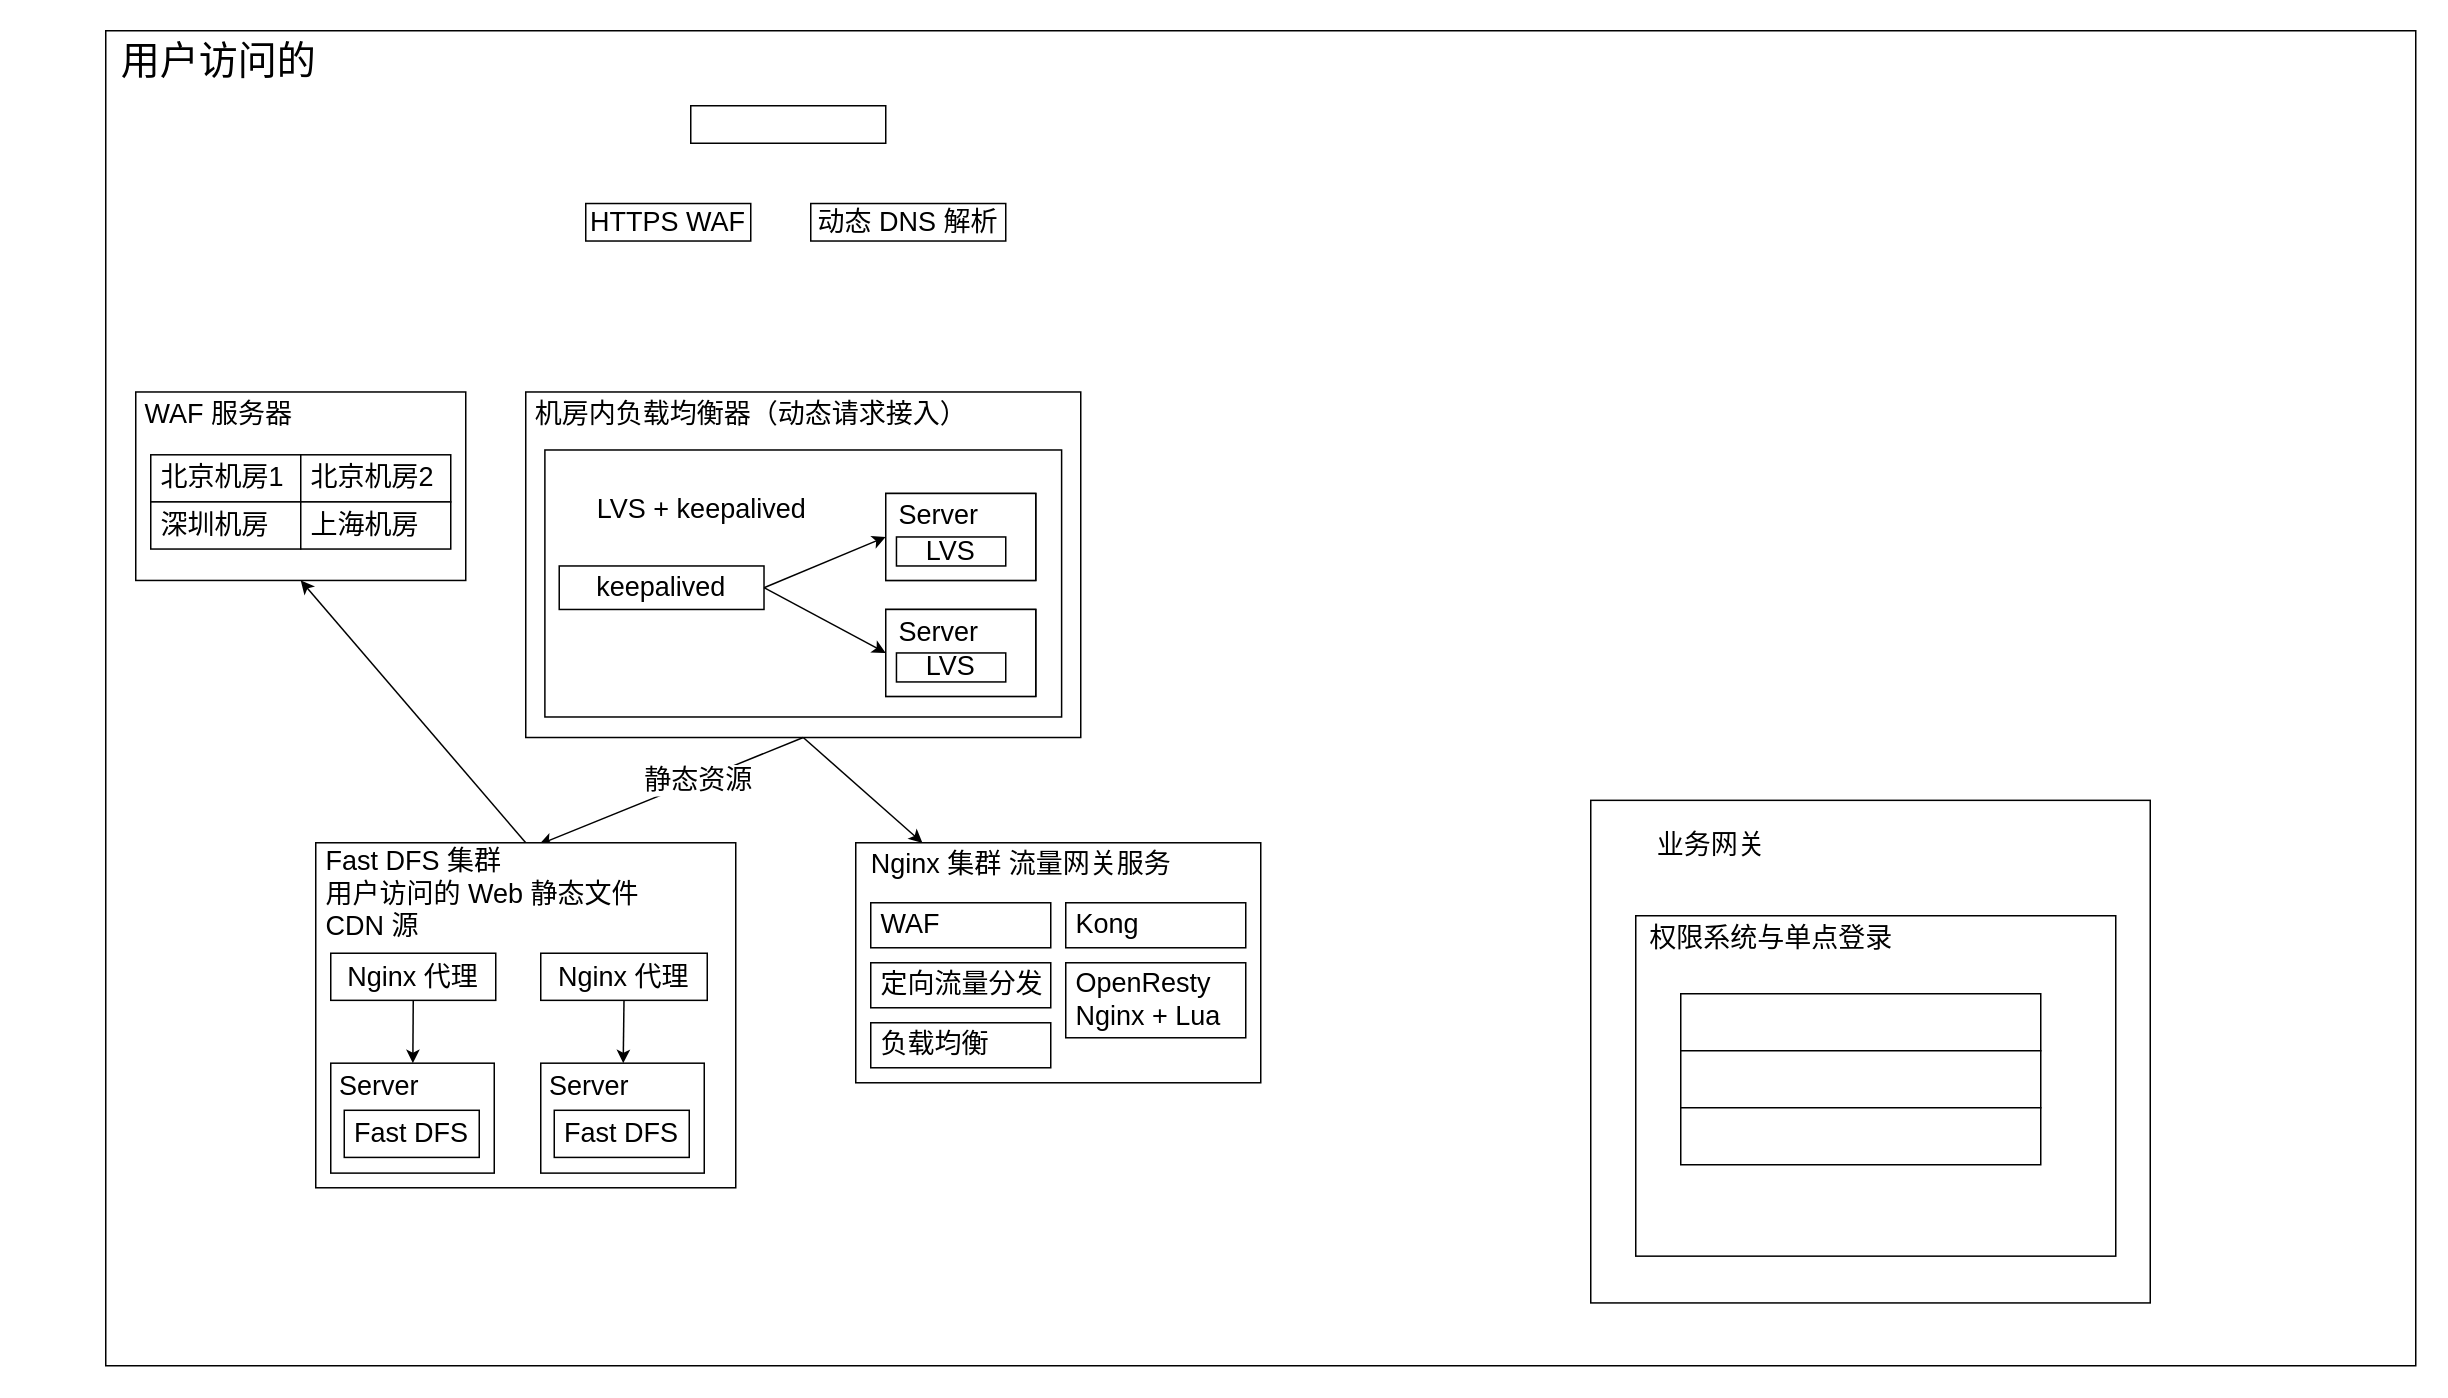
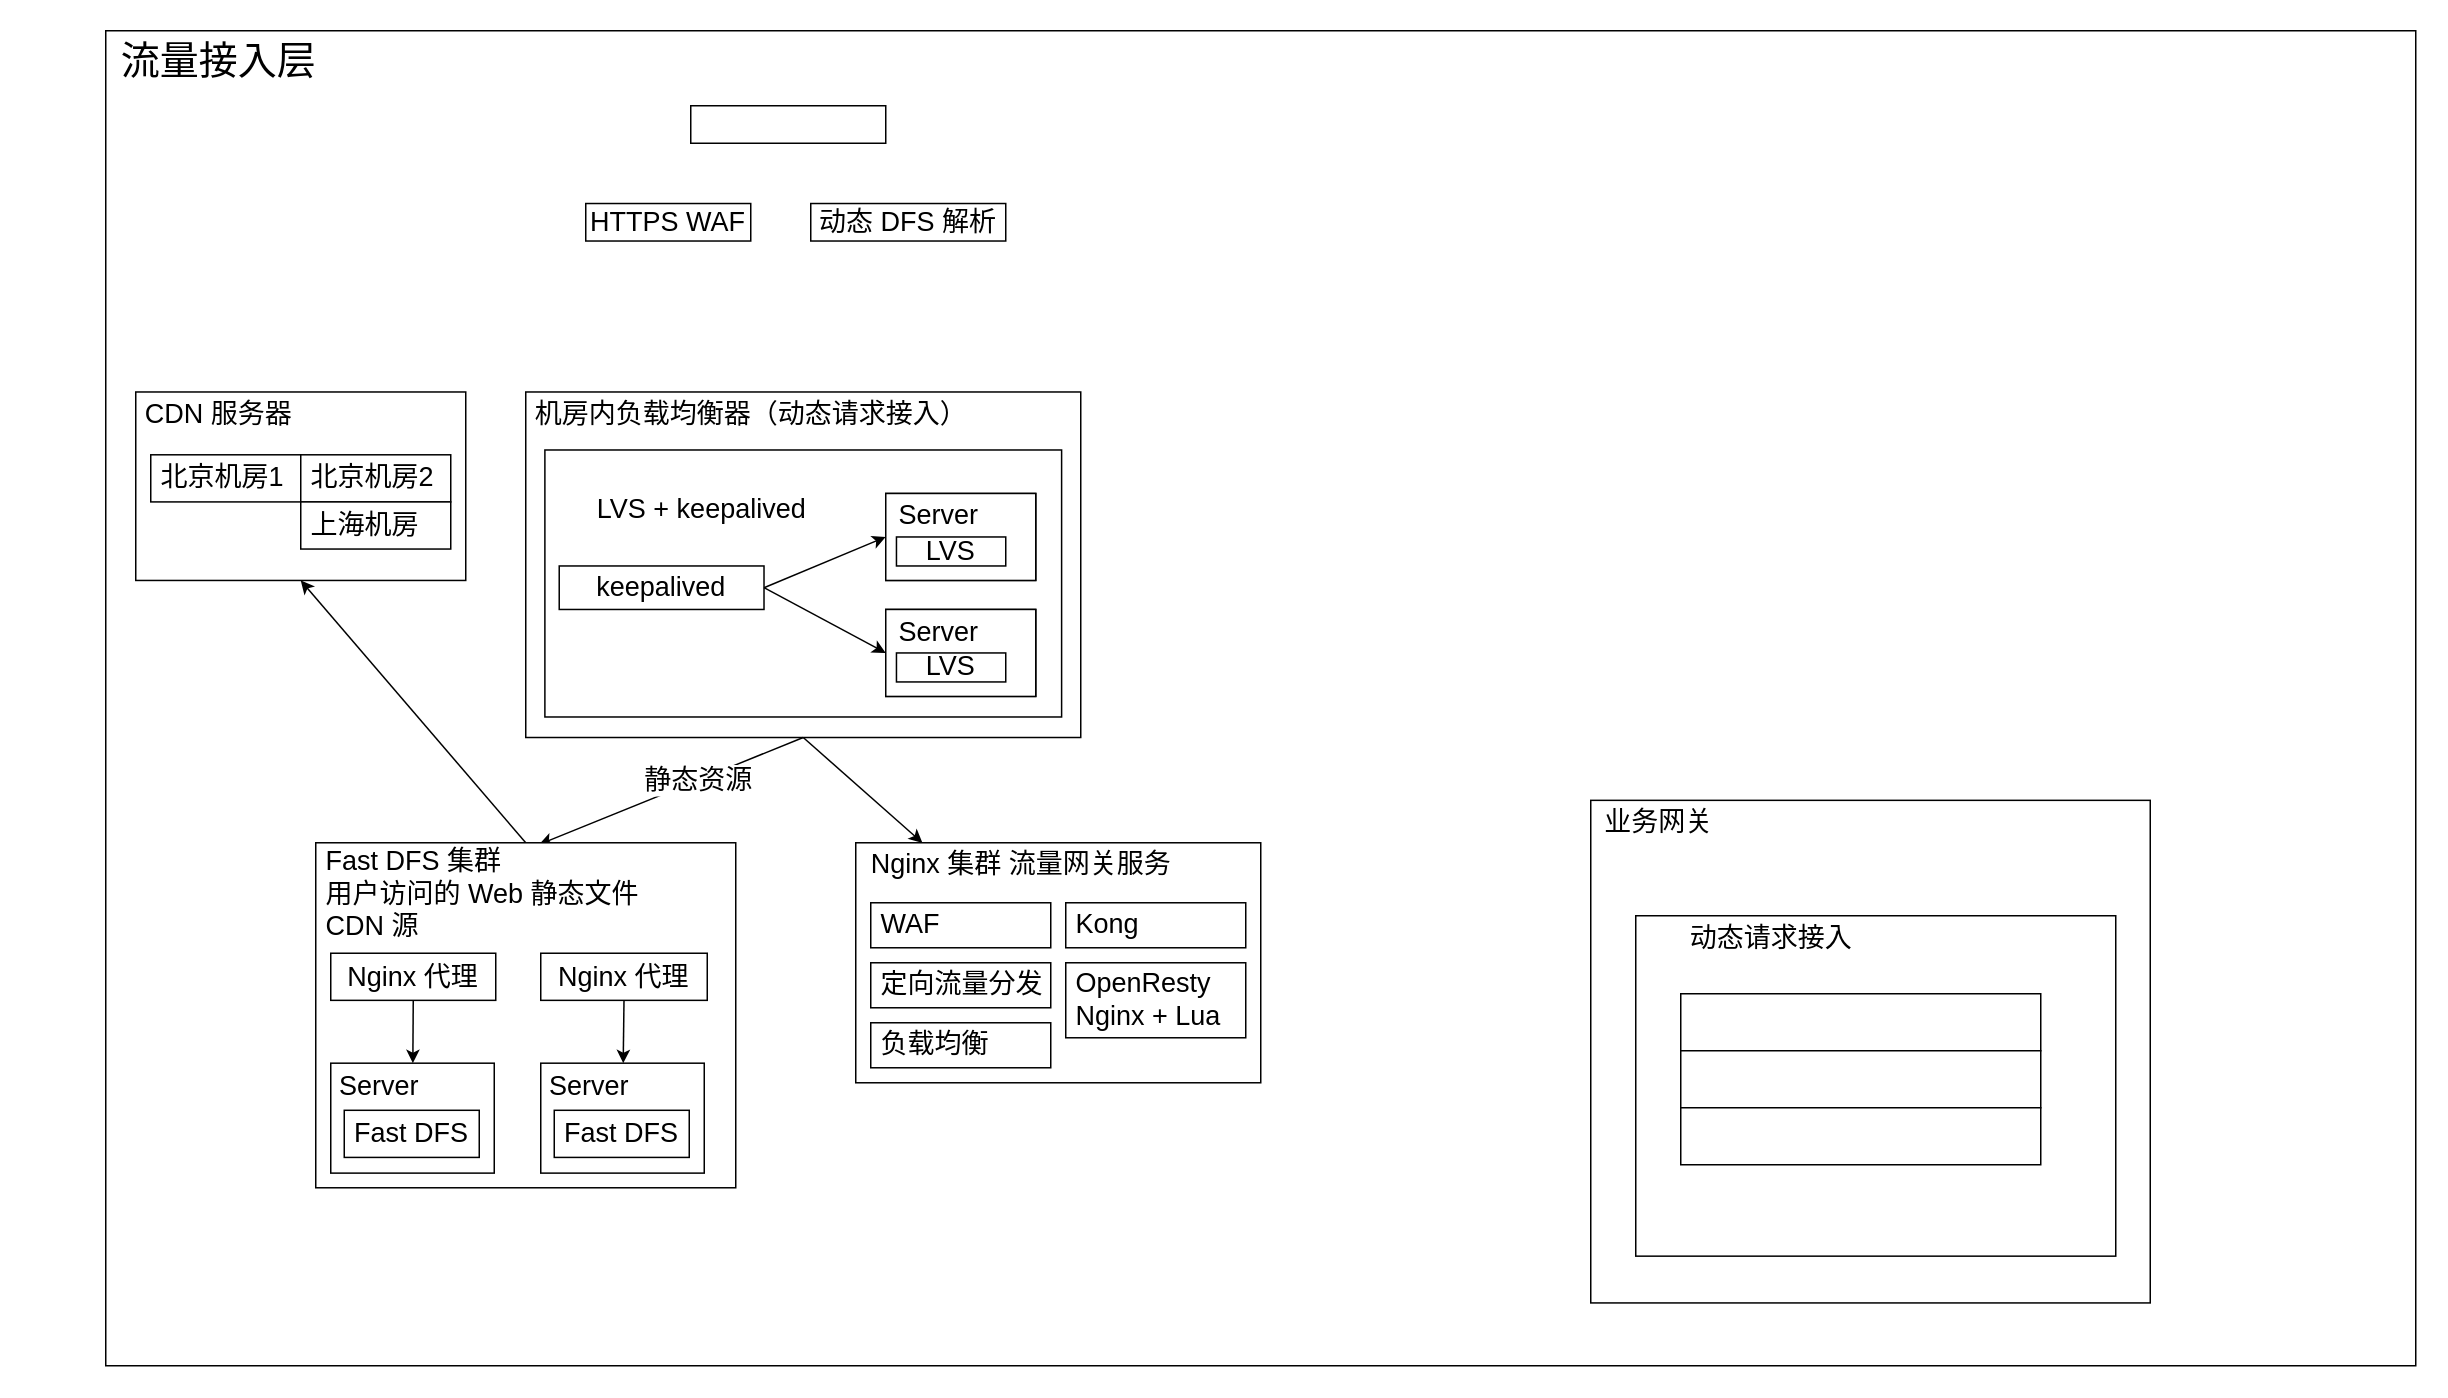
(219, 61) -> (219, 61)
(908, 223) -> (908, 223)
(219, 415) -> (219, 415)
(226, 525) -> none
(1711, 845) -> (1658, 823)
(1772, 938) -> (1772, 938)
